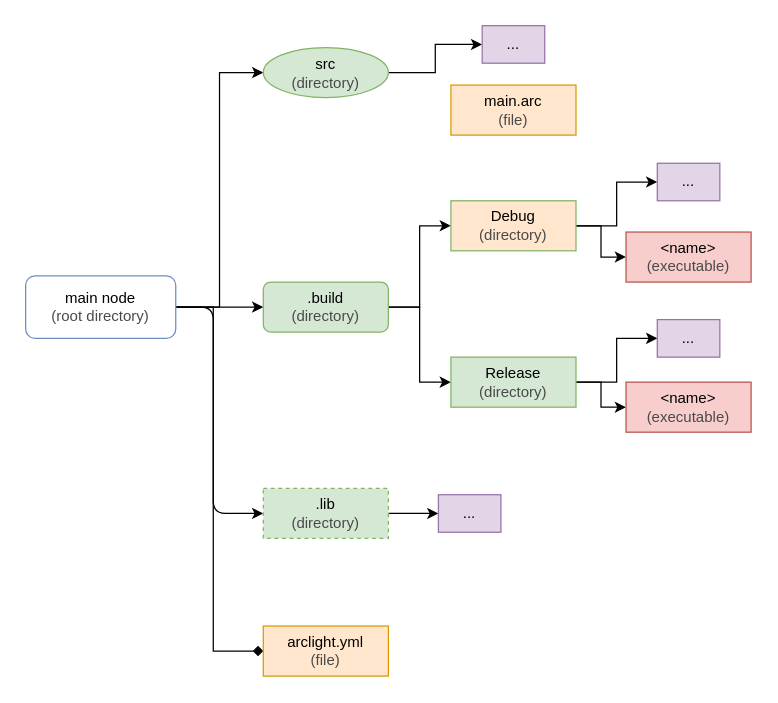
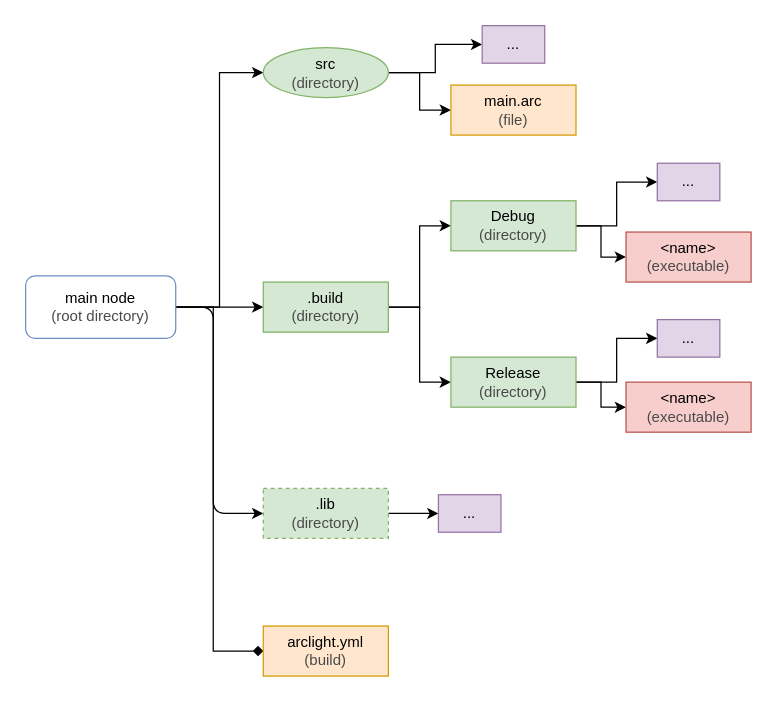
none -> (419, 104)
(513, 226) -> (513, 226)
(326, 307) -> (326, 307)
(326, 651) -> (326, 651)
